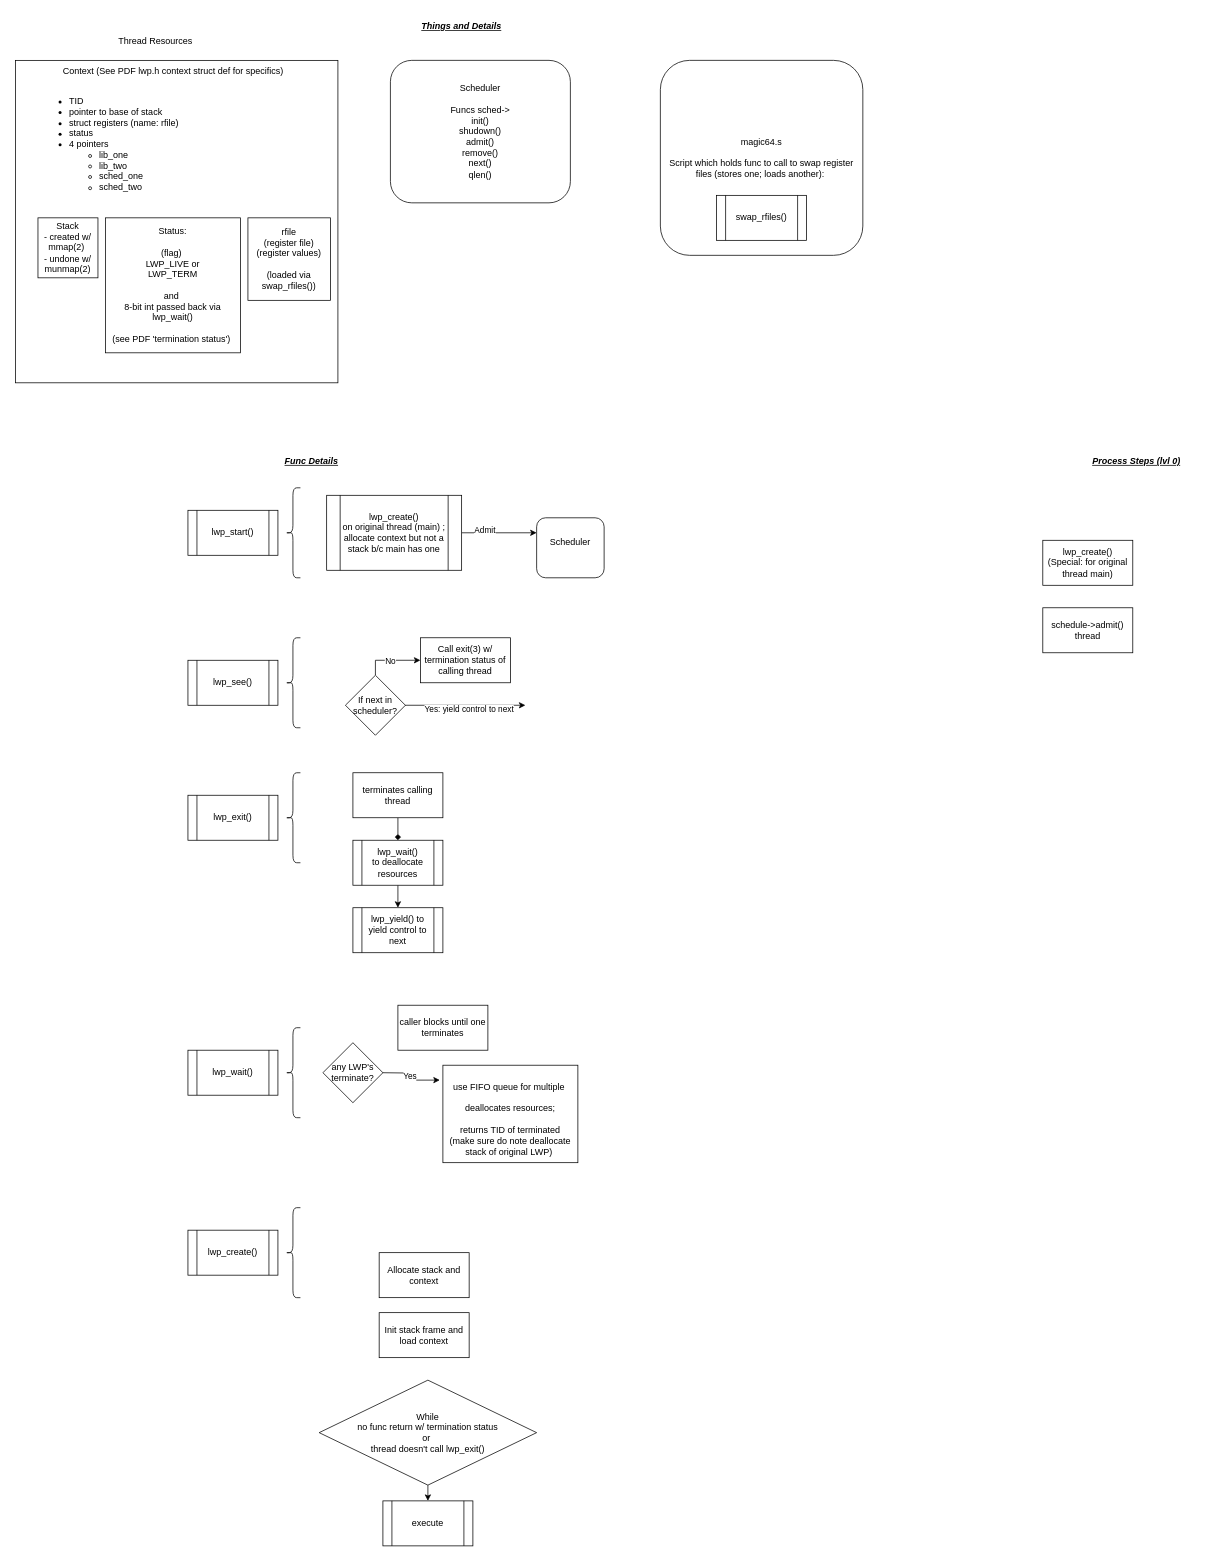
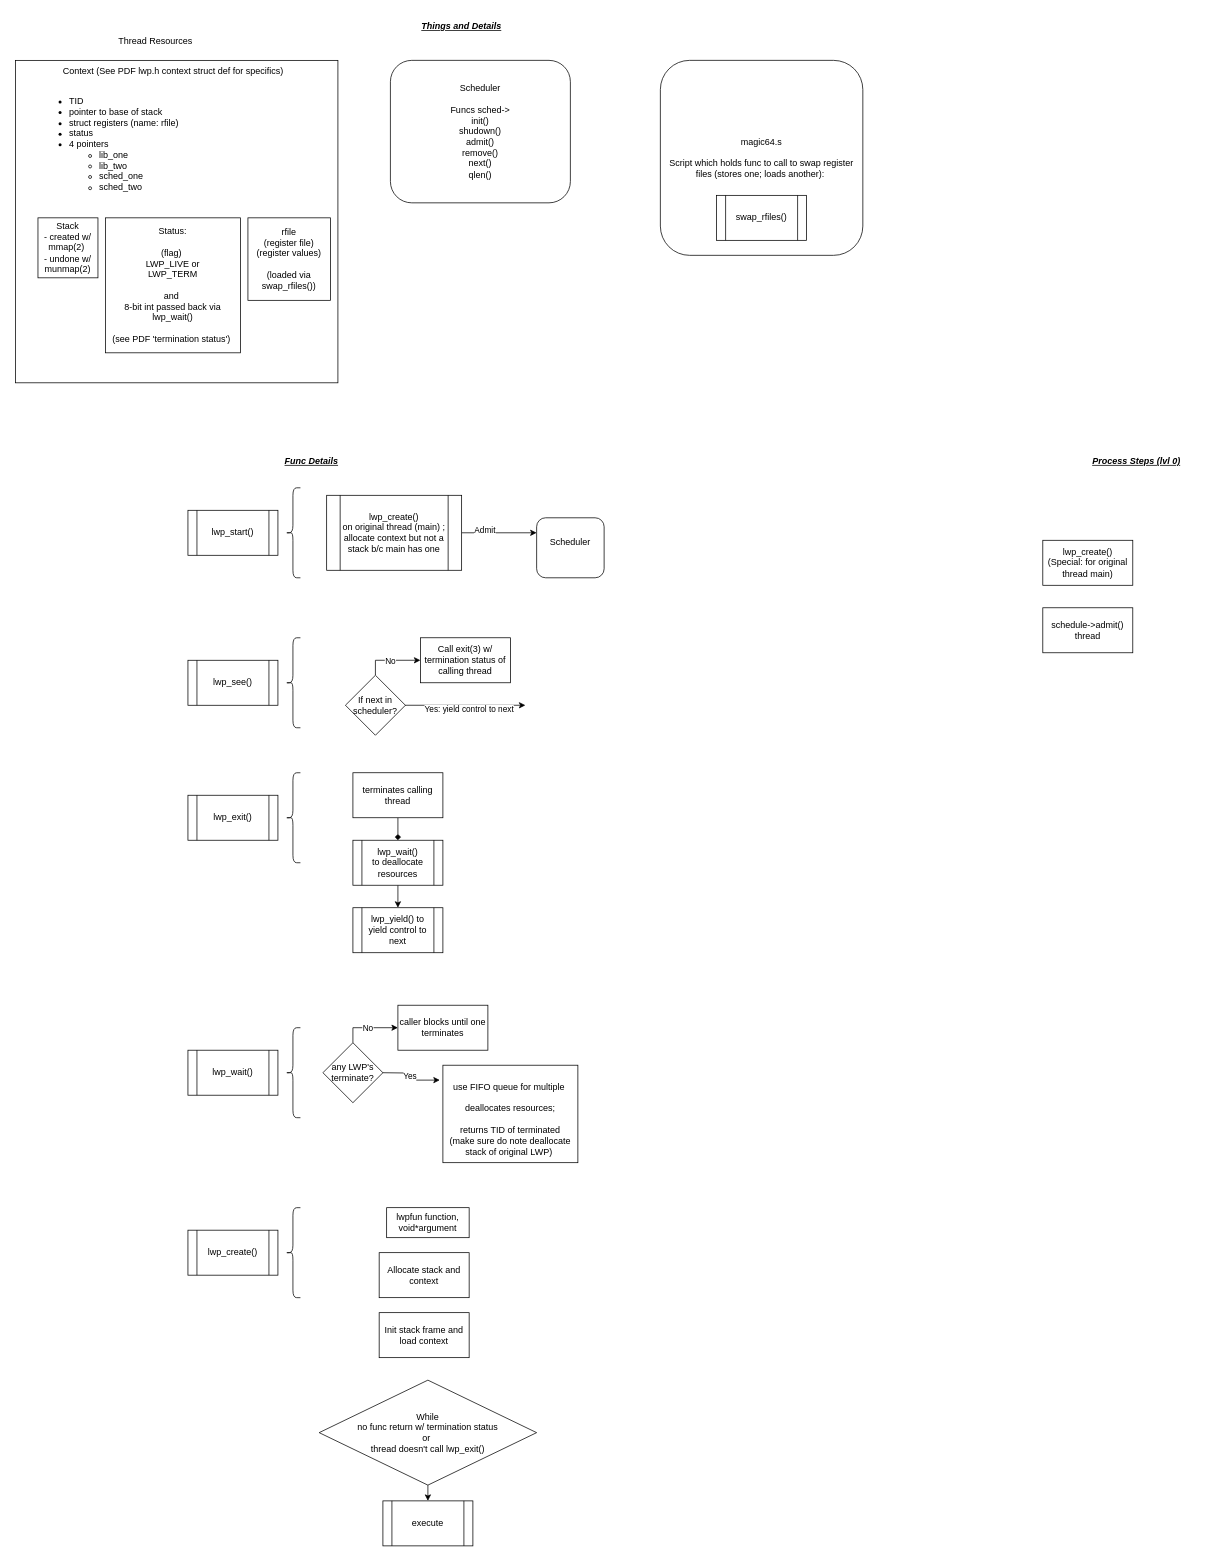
none -> (372, 1028)
none -> (428, 1223)
